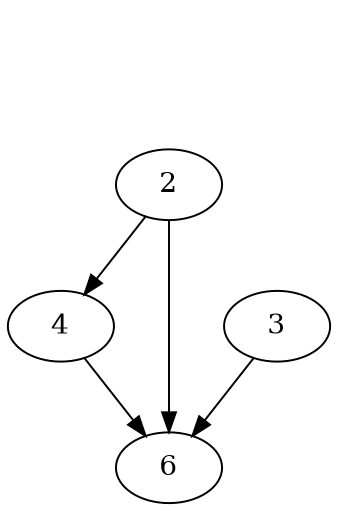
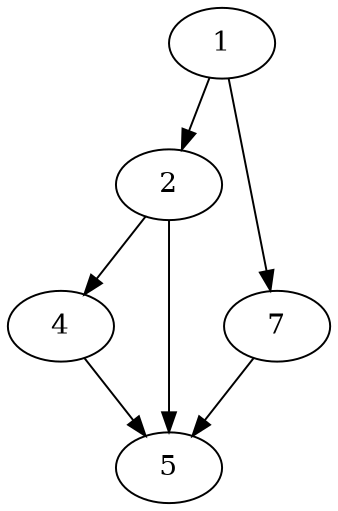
none -> (222, 43)
(277, 326) -> (277, 326)
(169, 468) -> (169, 468)
